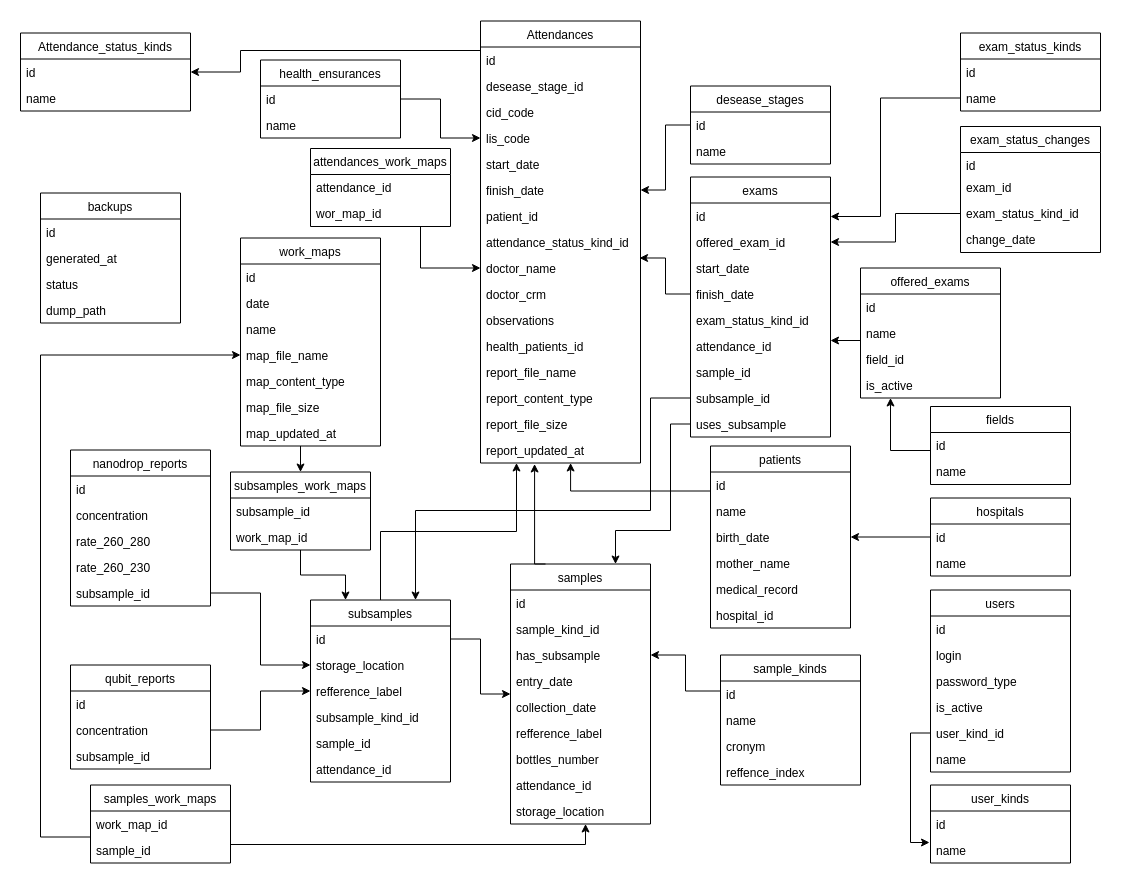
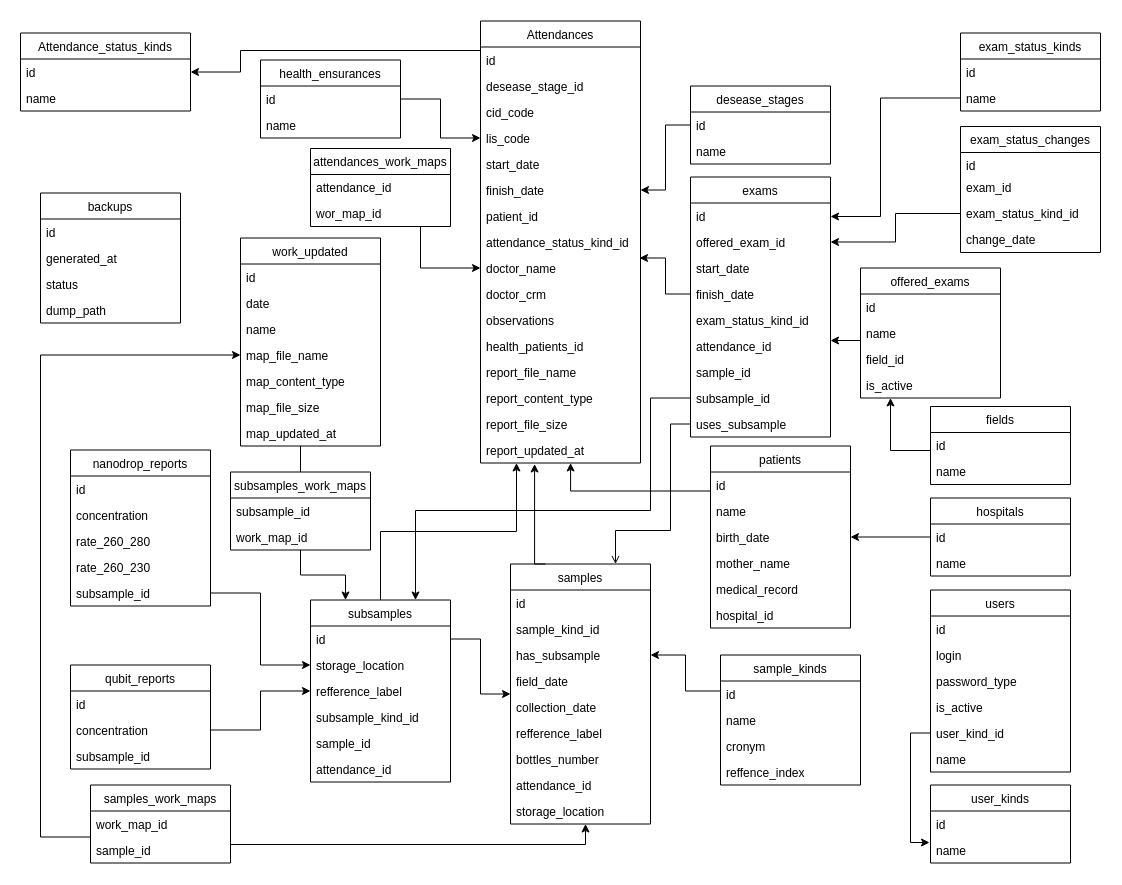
(310, 252) -> (310, 252)
(301, 464) -> (301, 466)
(616, 556) -> (616, 557)
(550, 682) -> (546, 682)
